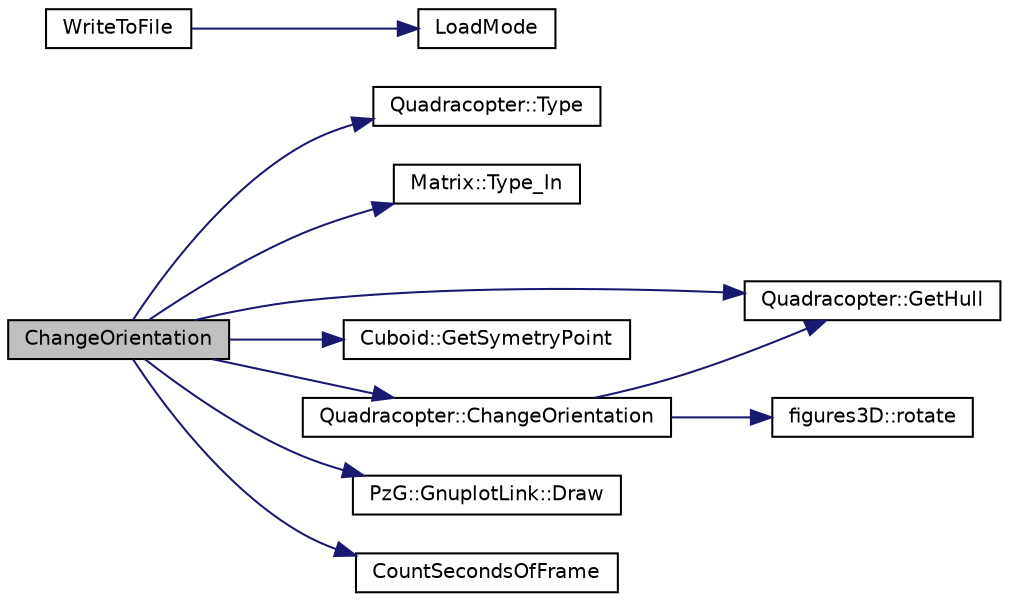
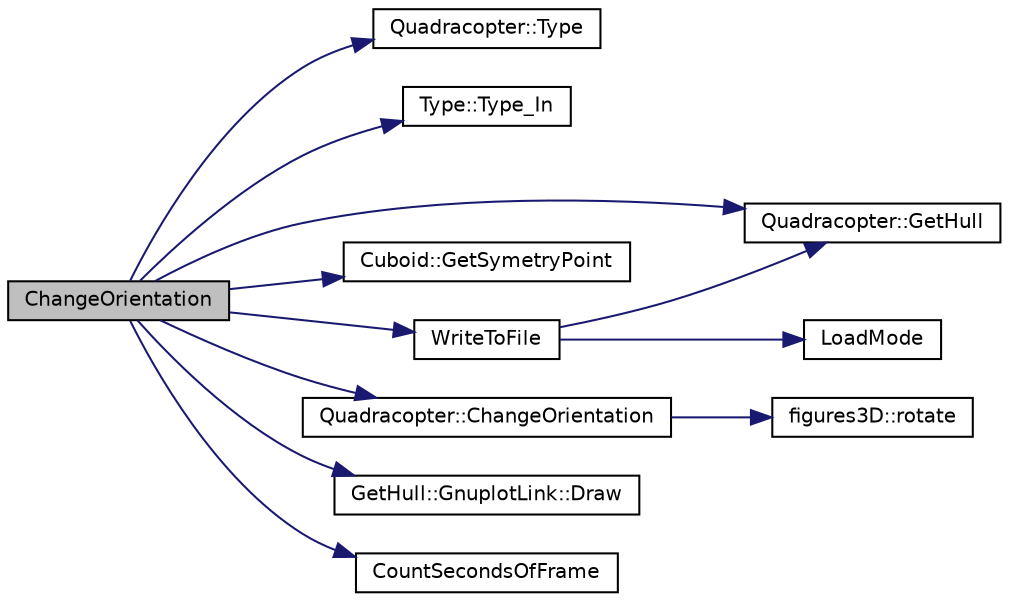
(487, 184) -> (487, 106)
none -> (312, 321)
(703, 368) -> (686, 296)
(487, 495) -> (487, 495)
